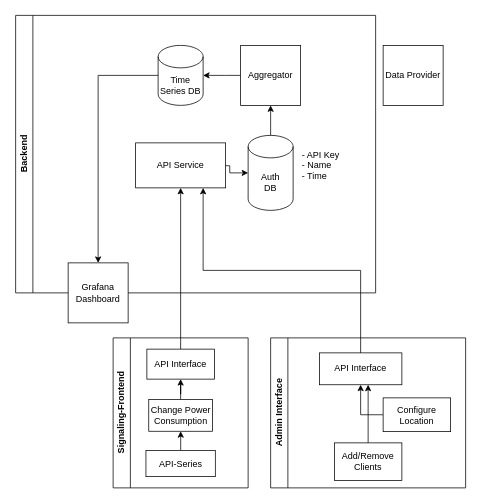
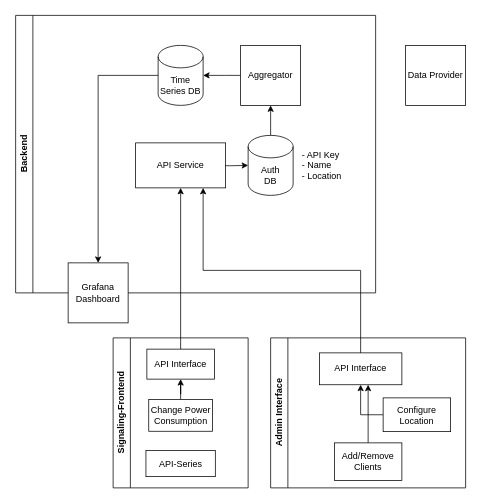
(413, 75) -> (435, 75)
(322, 165) -> (324, 165)
(270, 173) -> (270, 165)
(180, 442) -> none
